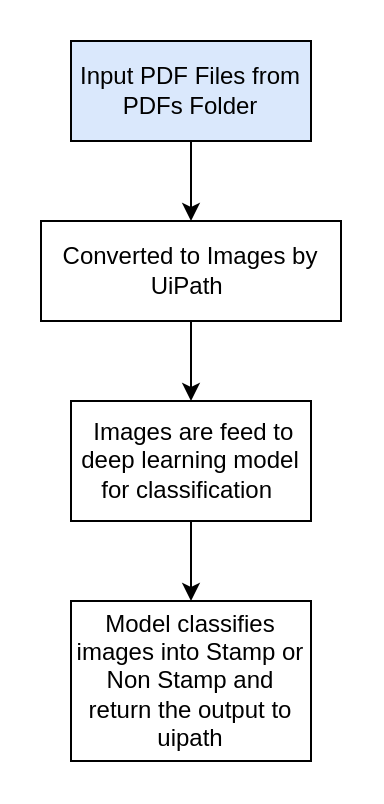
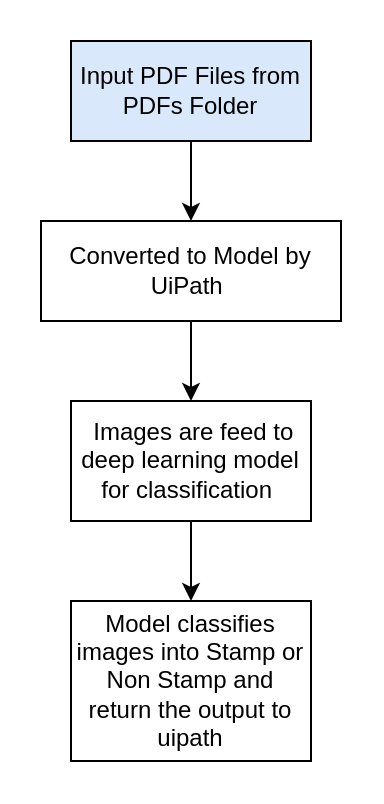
(191, 271) -> (191, 271)
